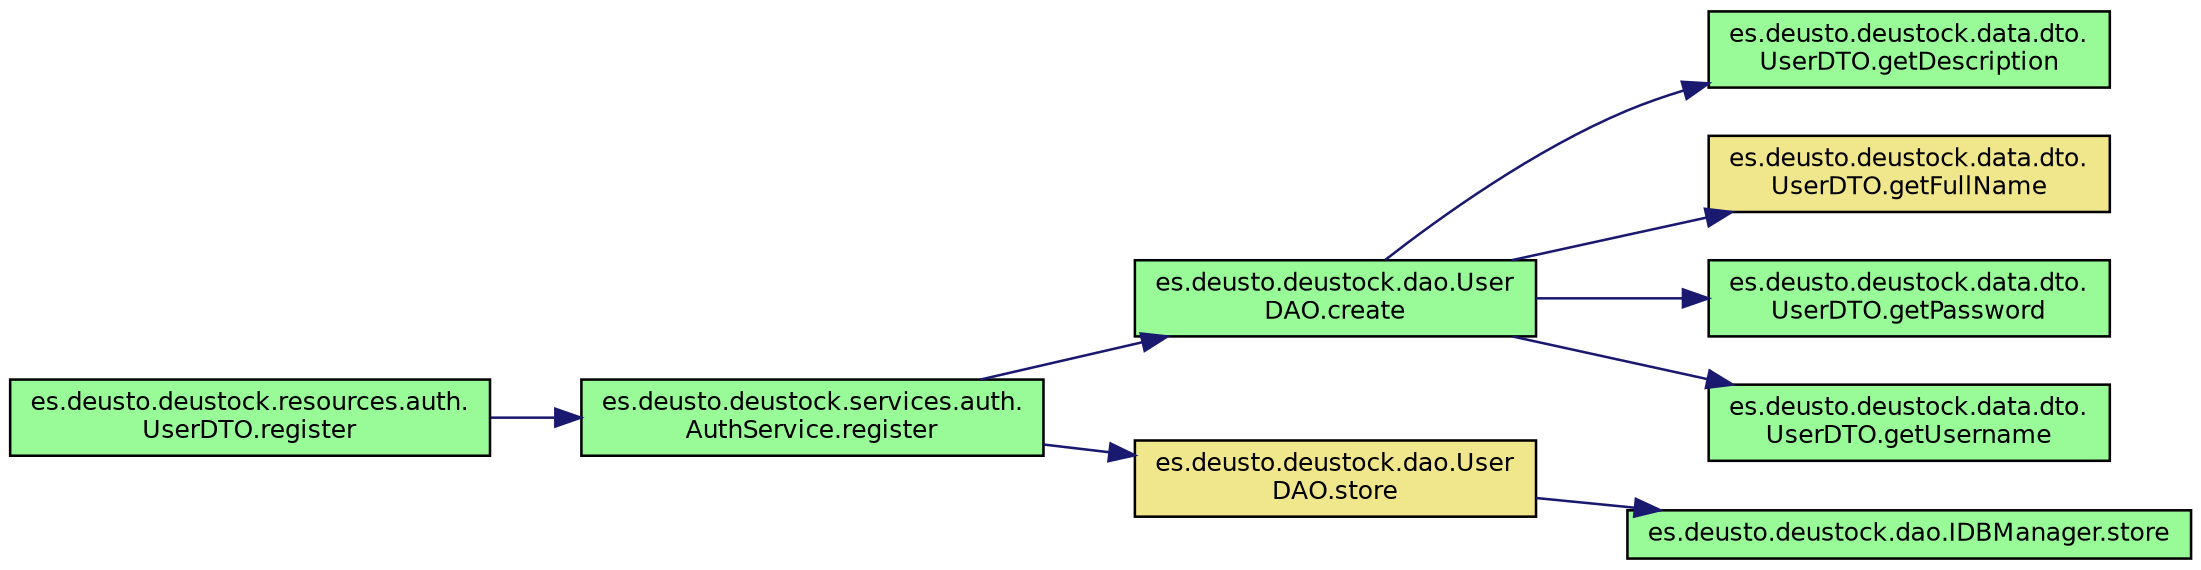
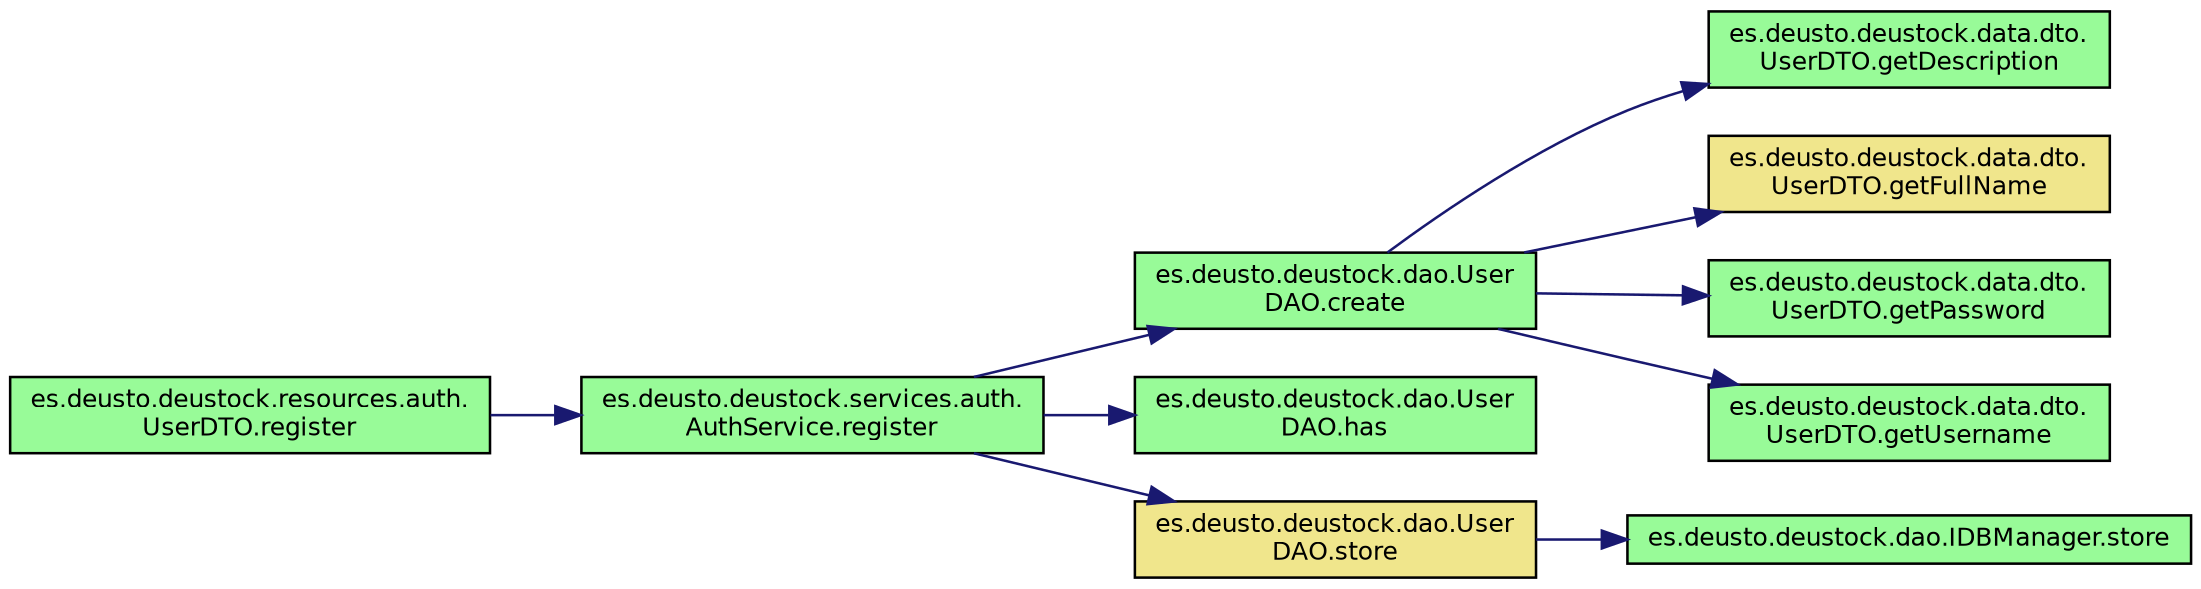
none -> (1335, 415)
